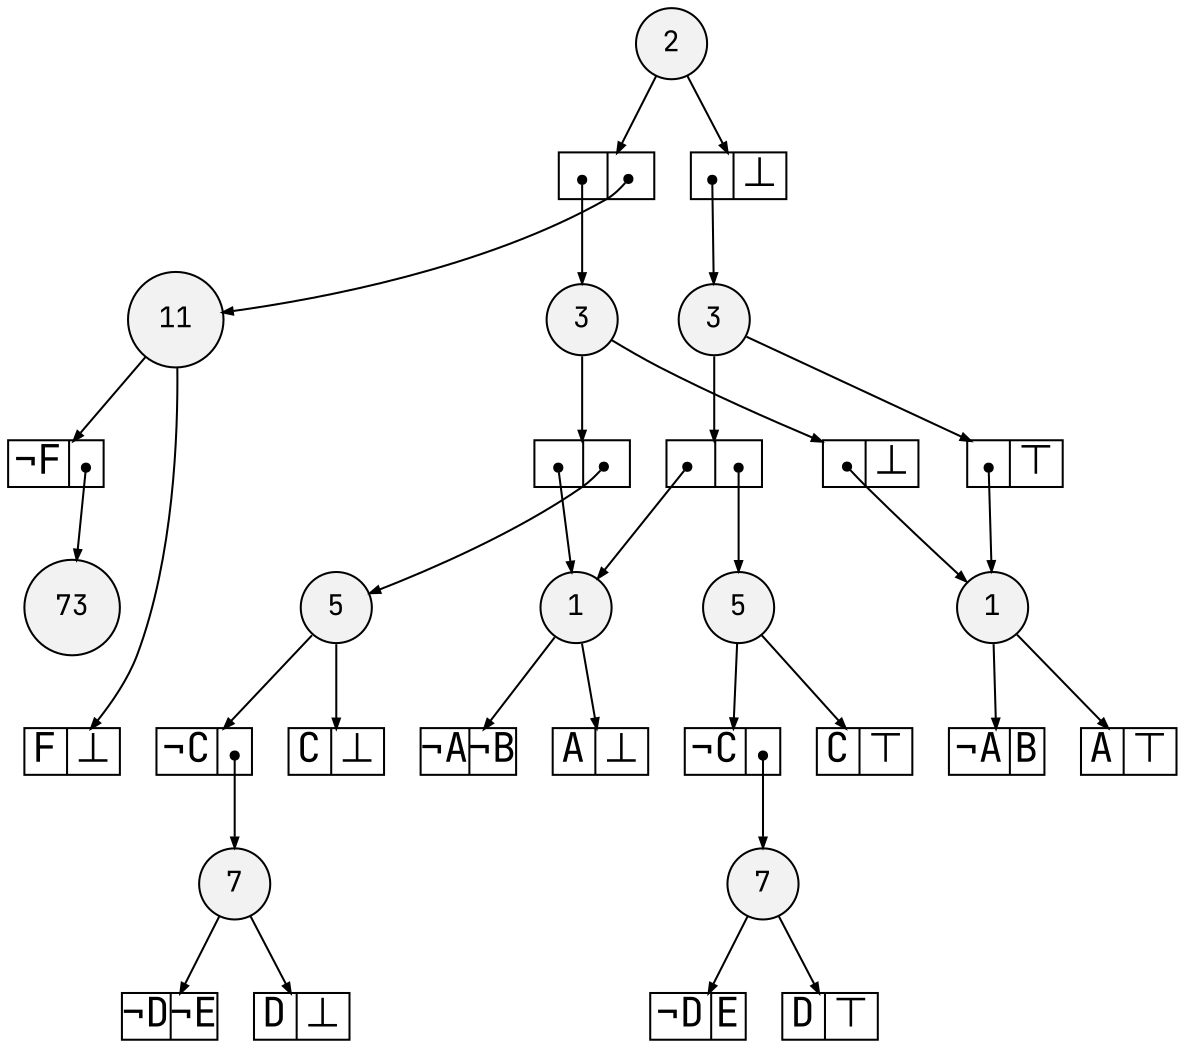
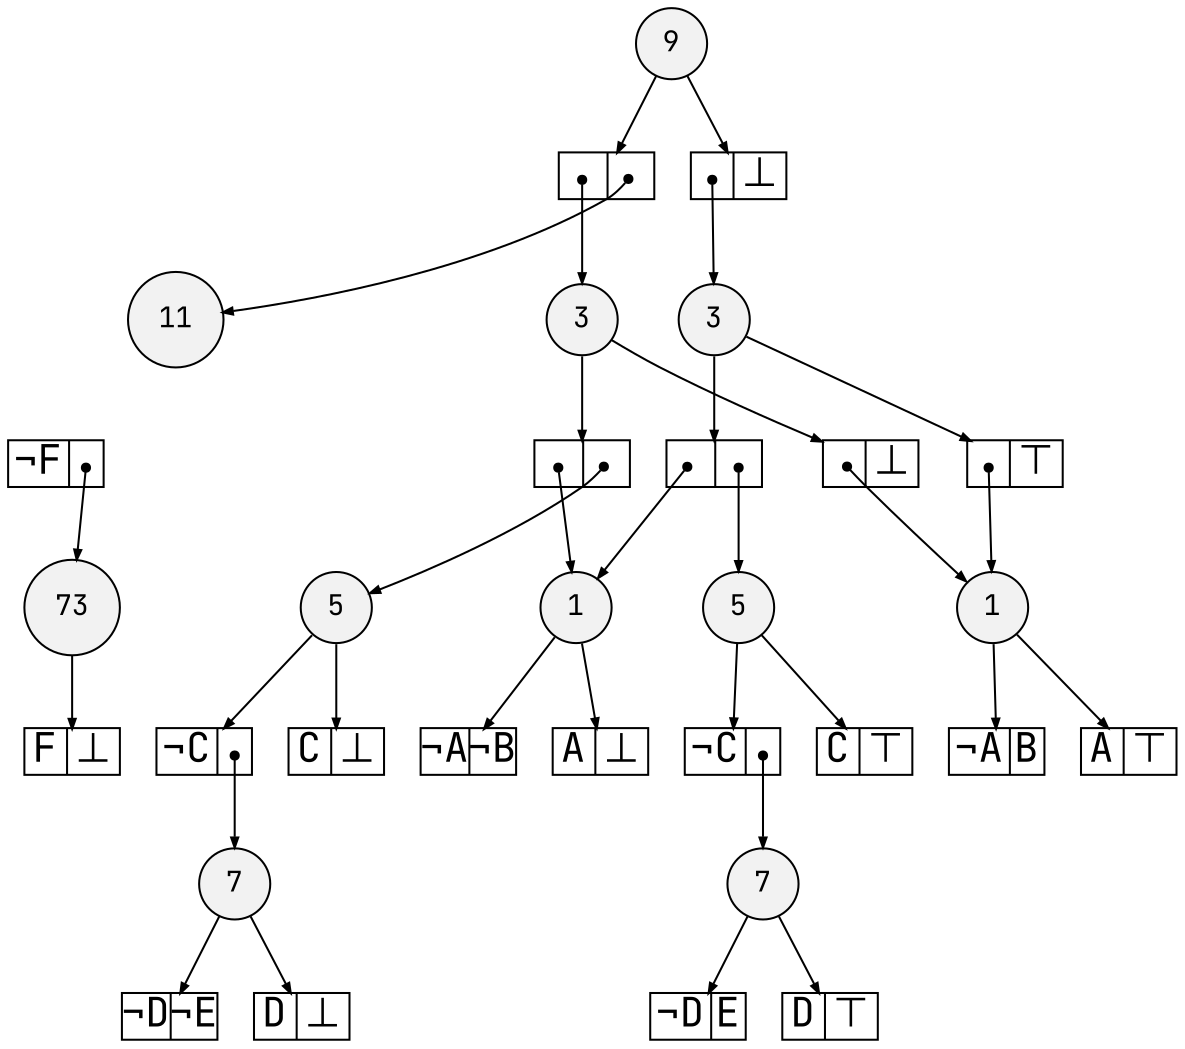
(672, 44) -> (672, 44)
(113, 395) -> none
(164, 551) -> (72, 687)
